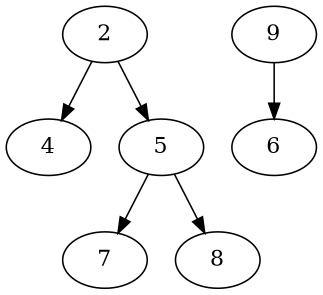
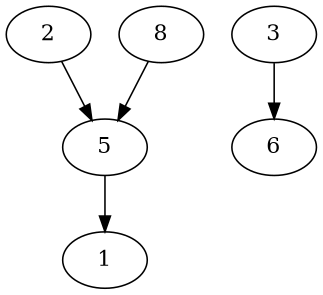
(274, 34) -> (274, 34)
(49, 147) -> none
(186, 197) -> (137, 84)
(105, 260) -> (105, 260)
